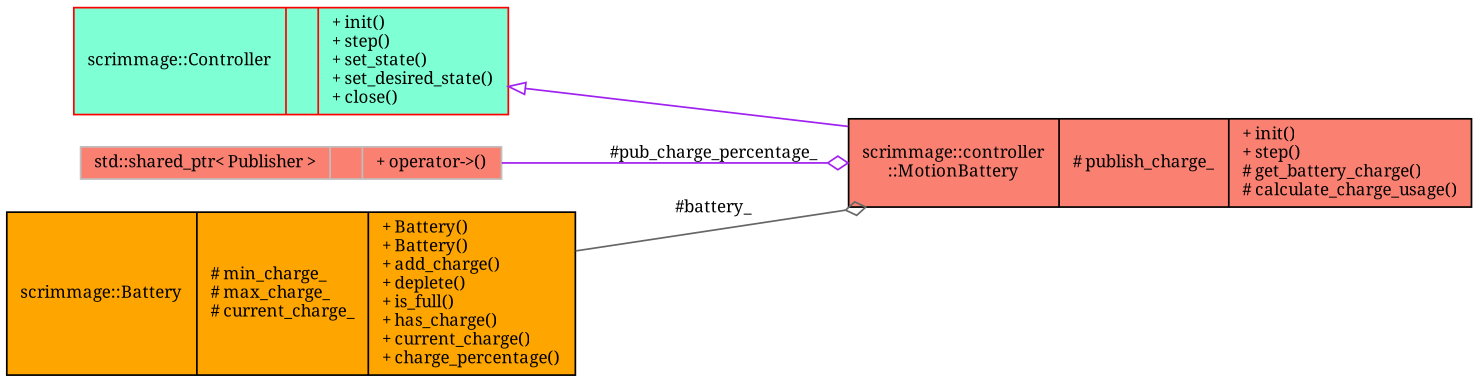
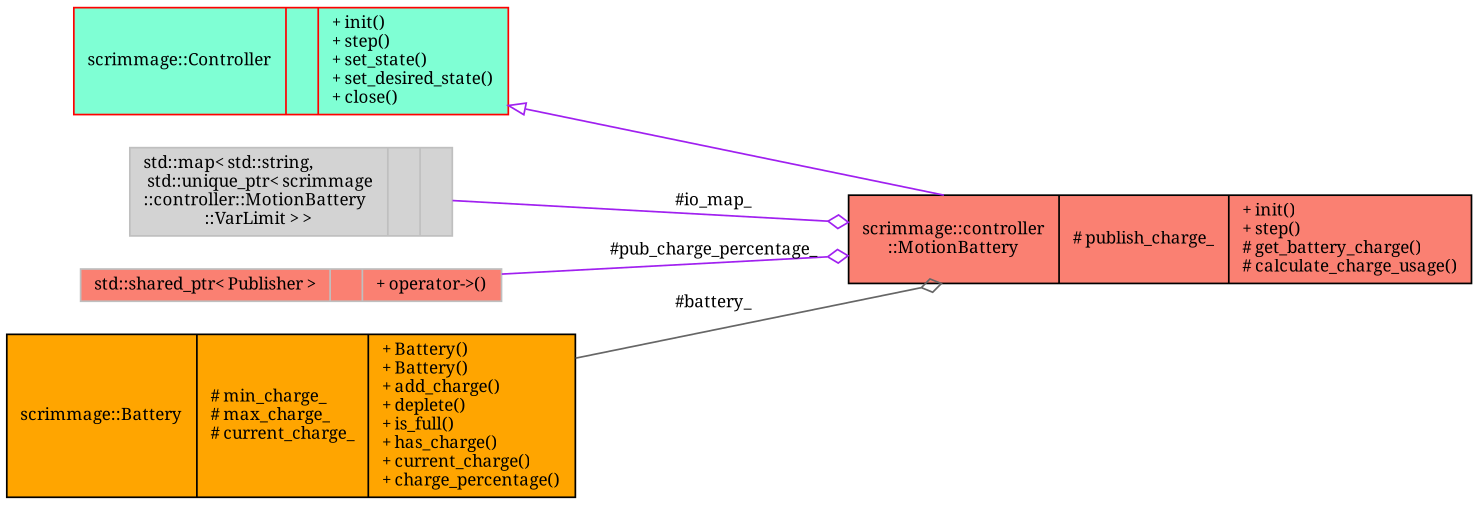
none -> (291, 192)
